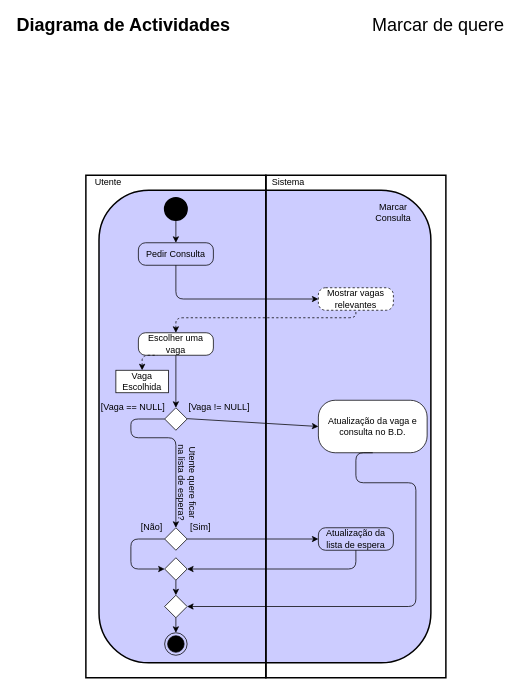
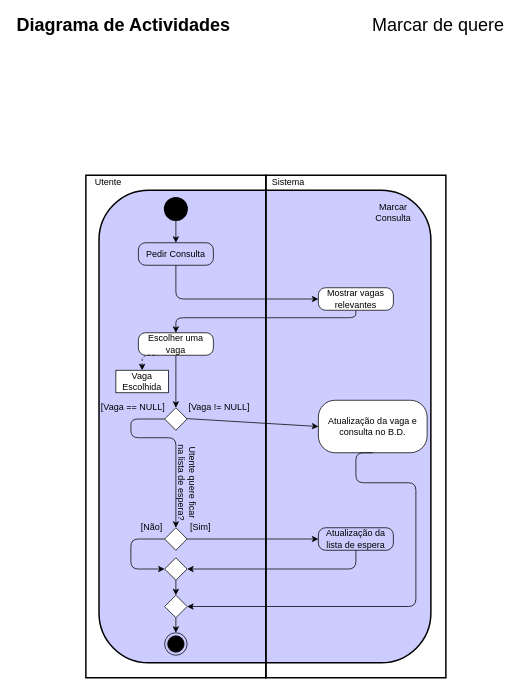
(356, 299) -> (356, 299)
(264, 318) -> (264, 318)
